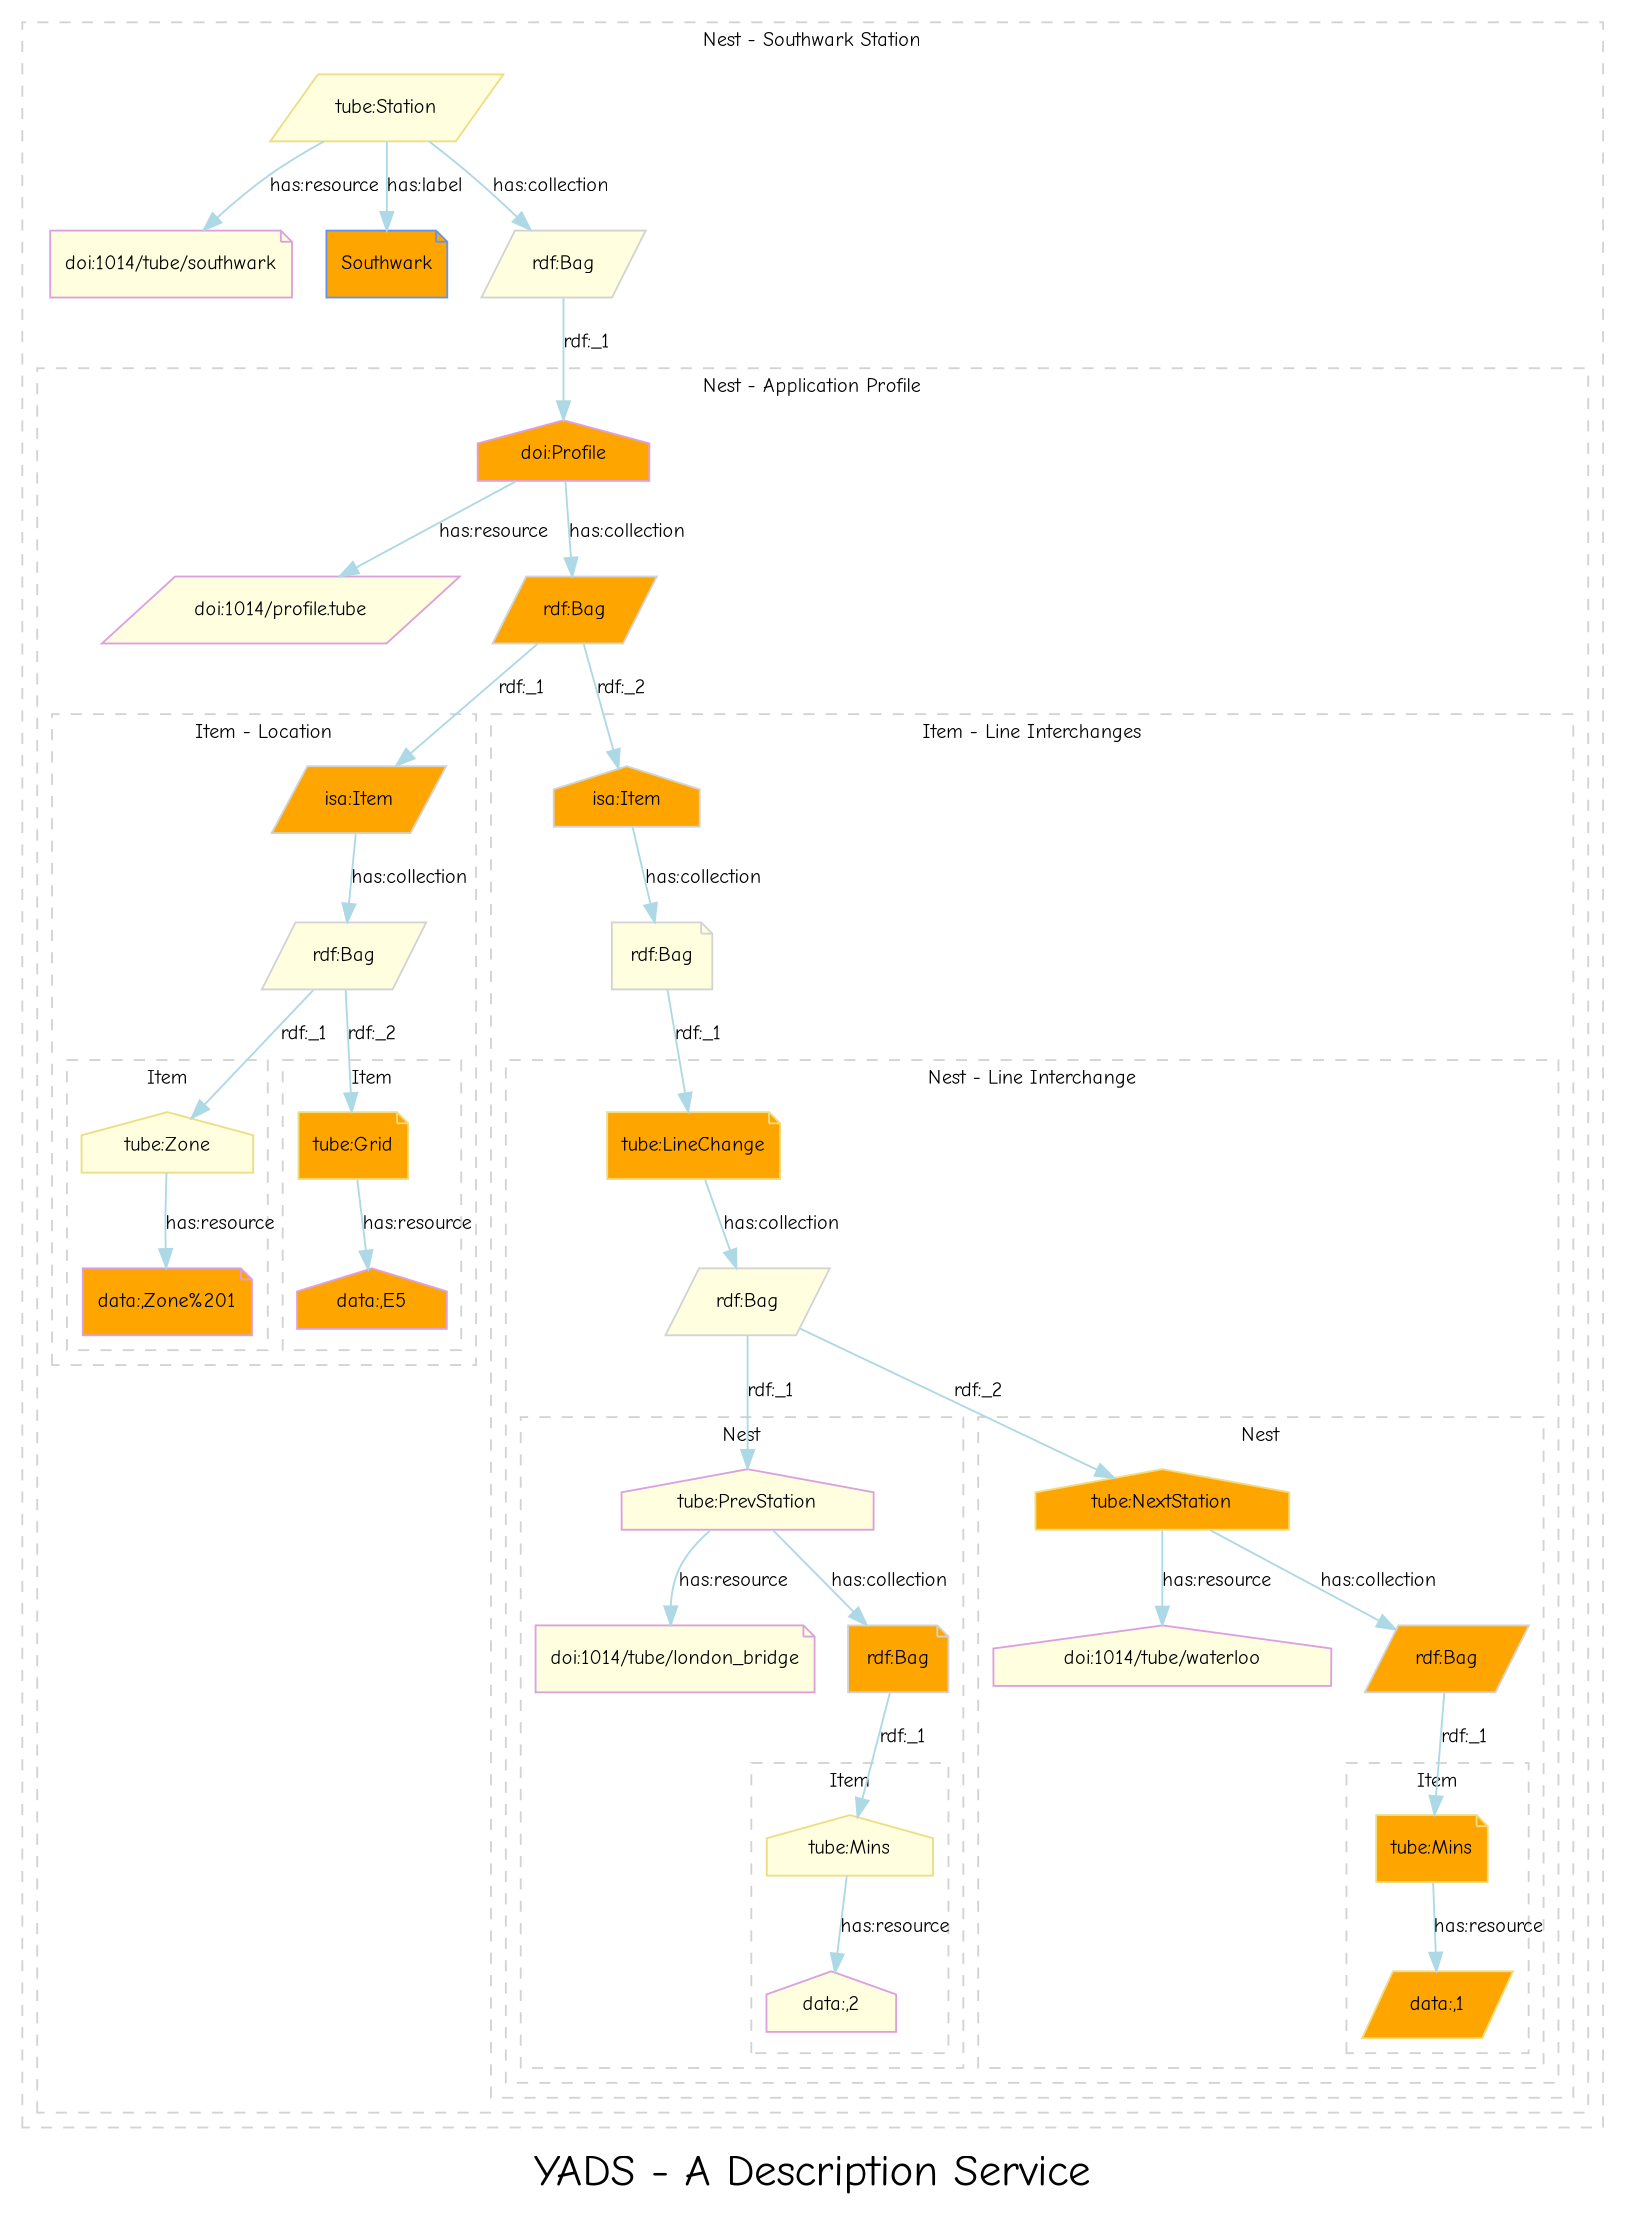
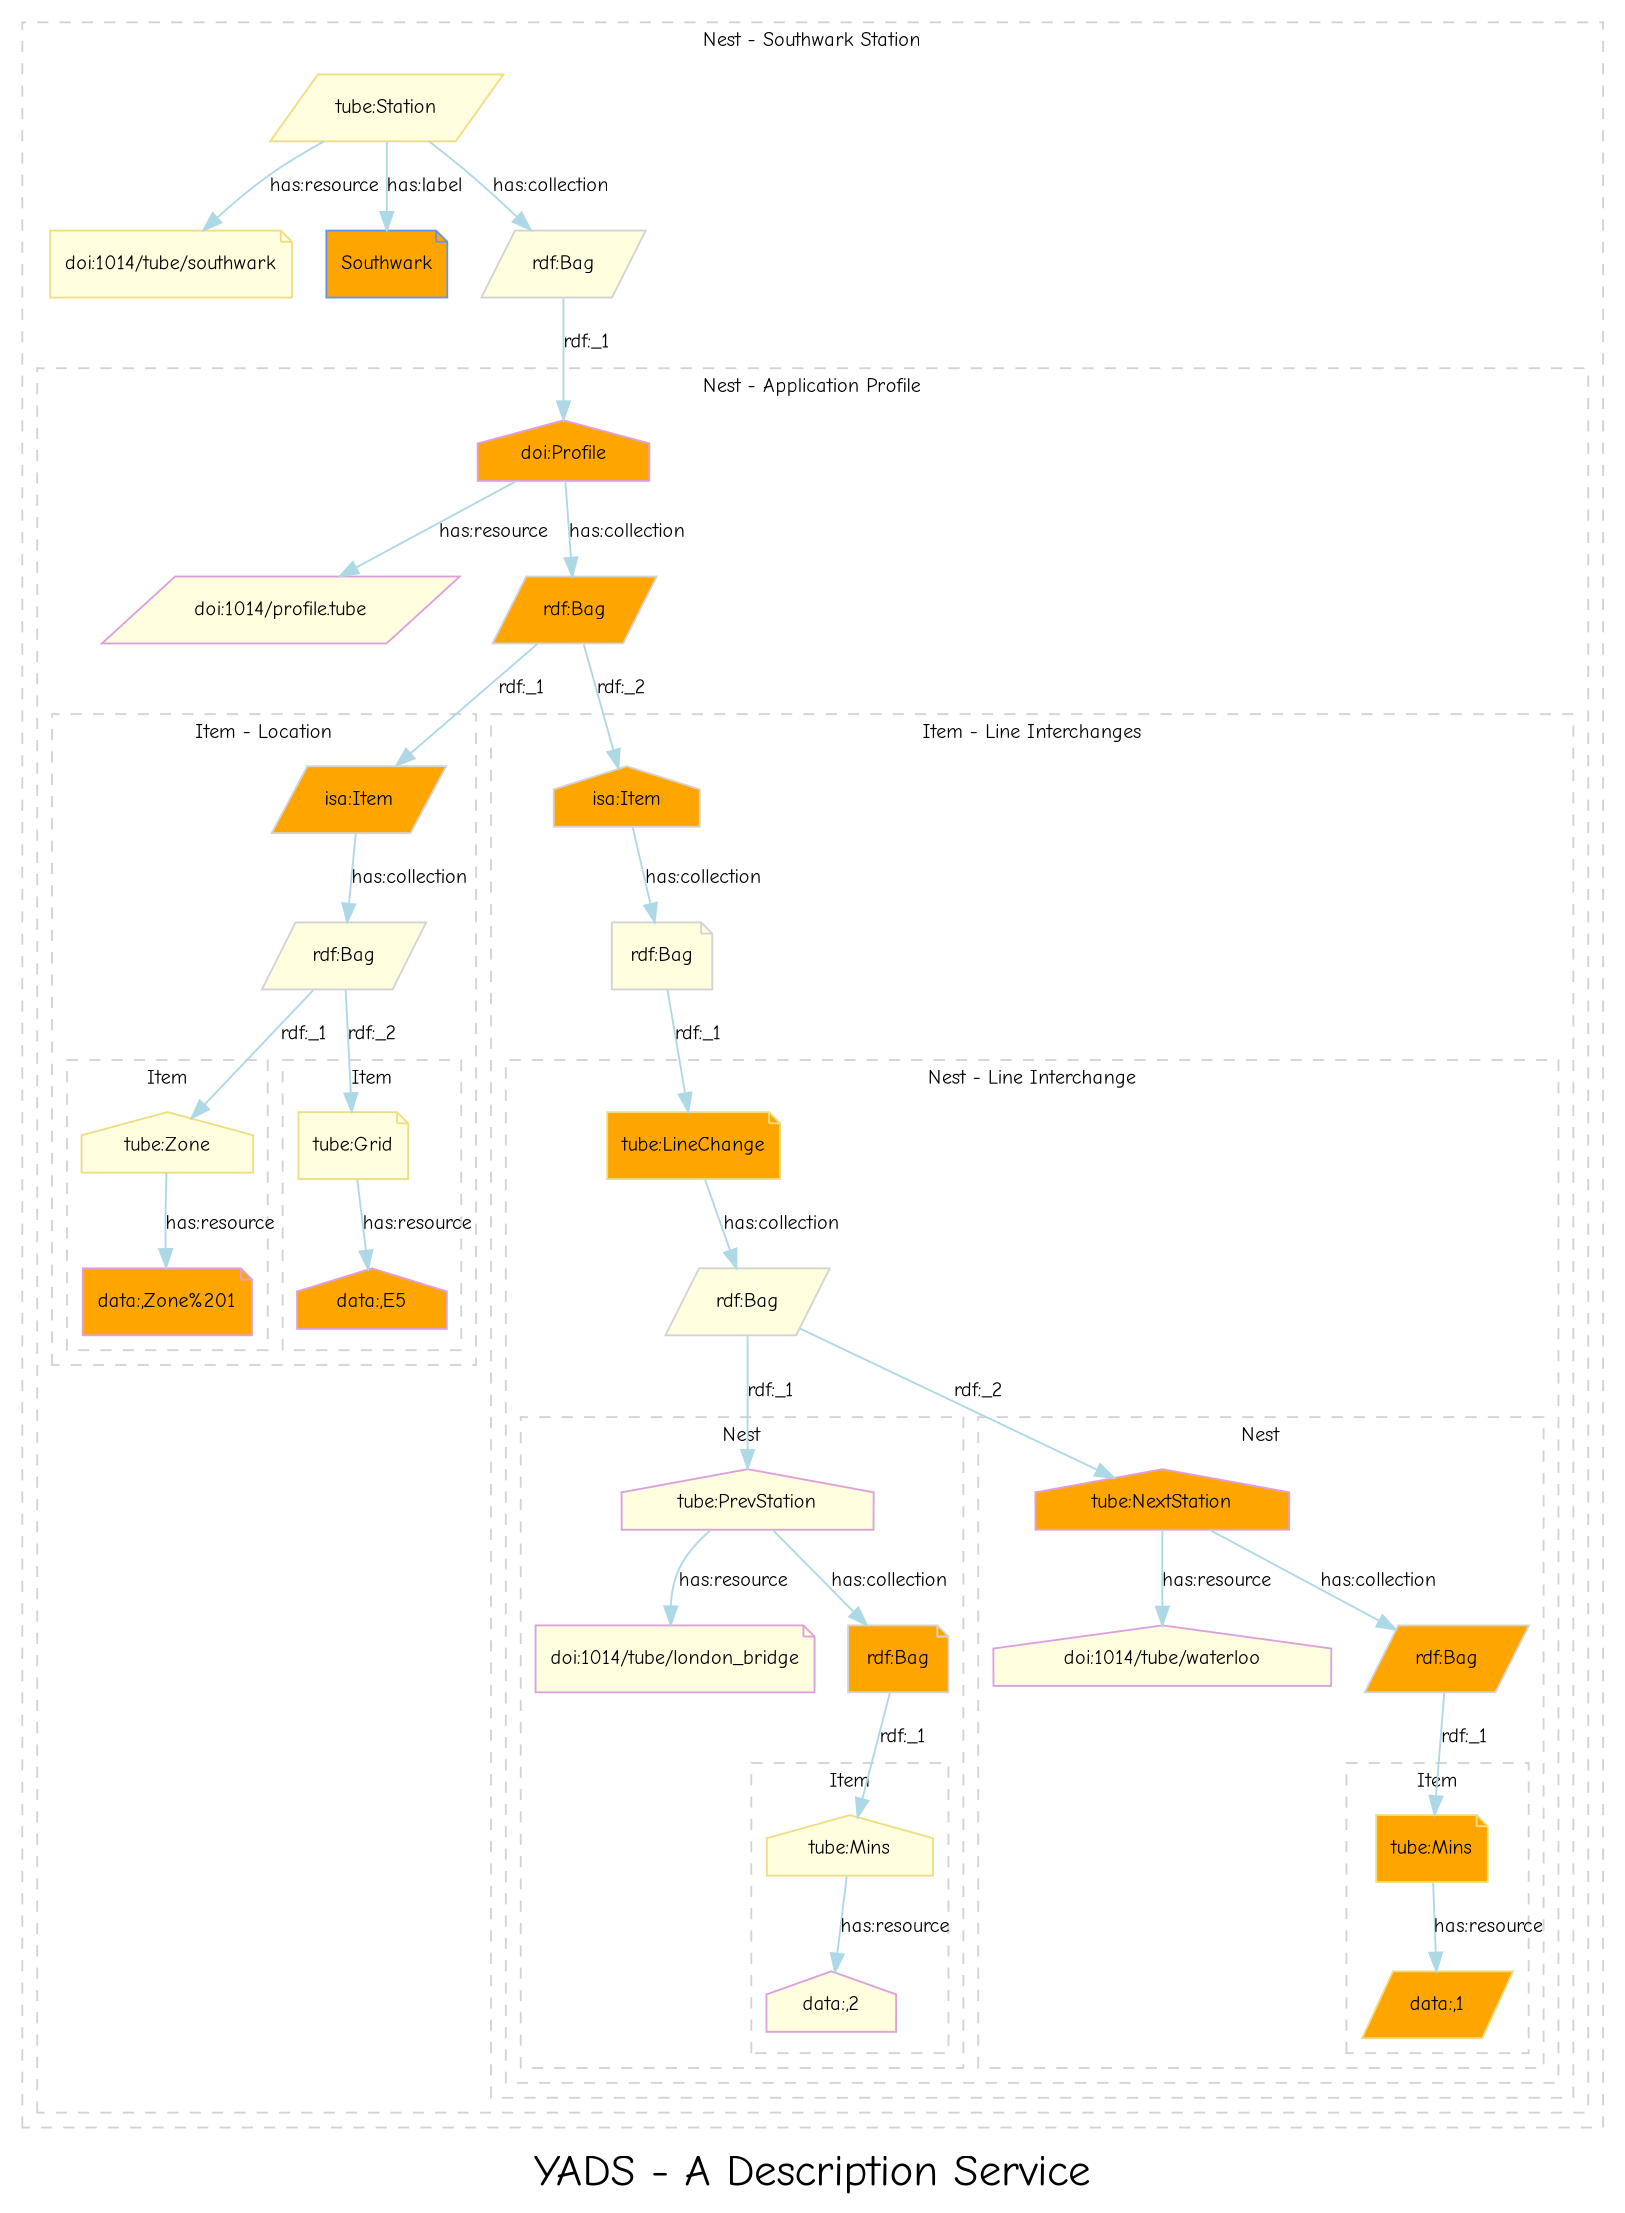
(171, 264) -> (171, 264)
(353, 1146) -> (353, 1146)
(1162, 1503) -> (1162, 1503)
